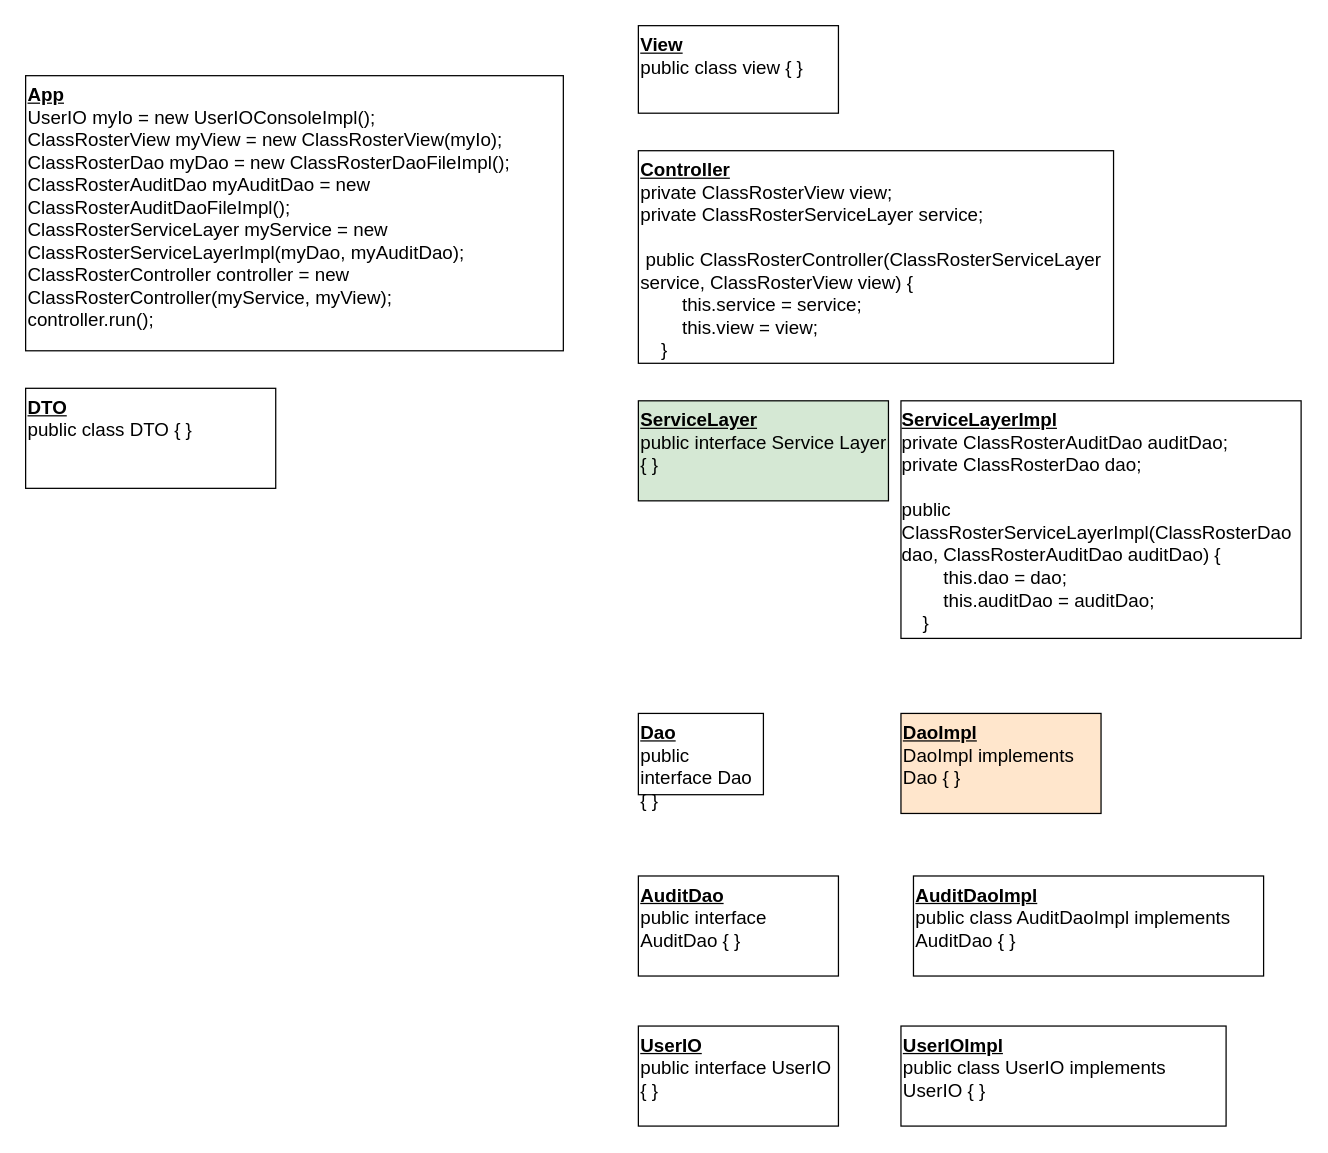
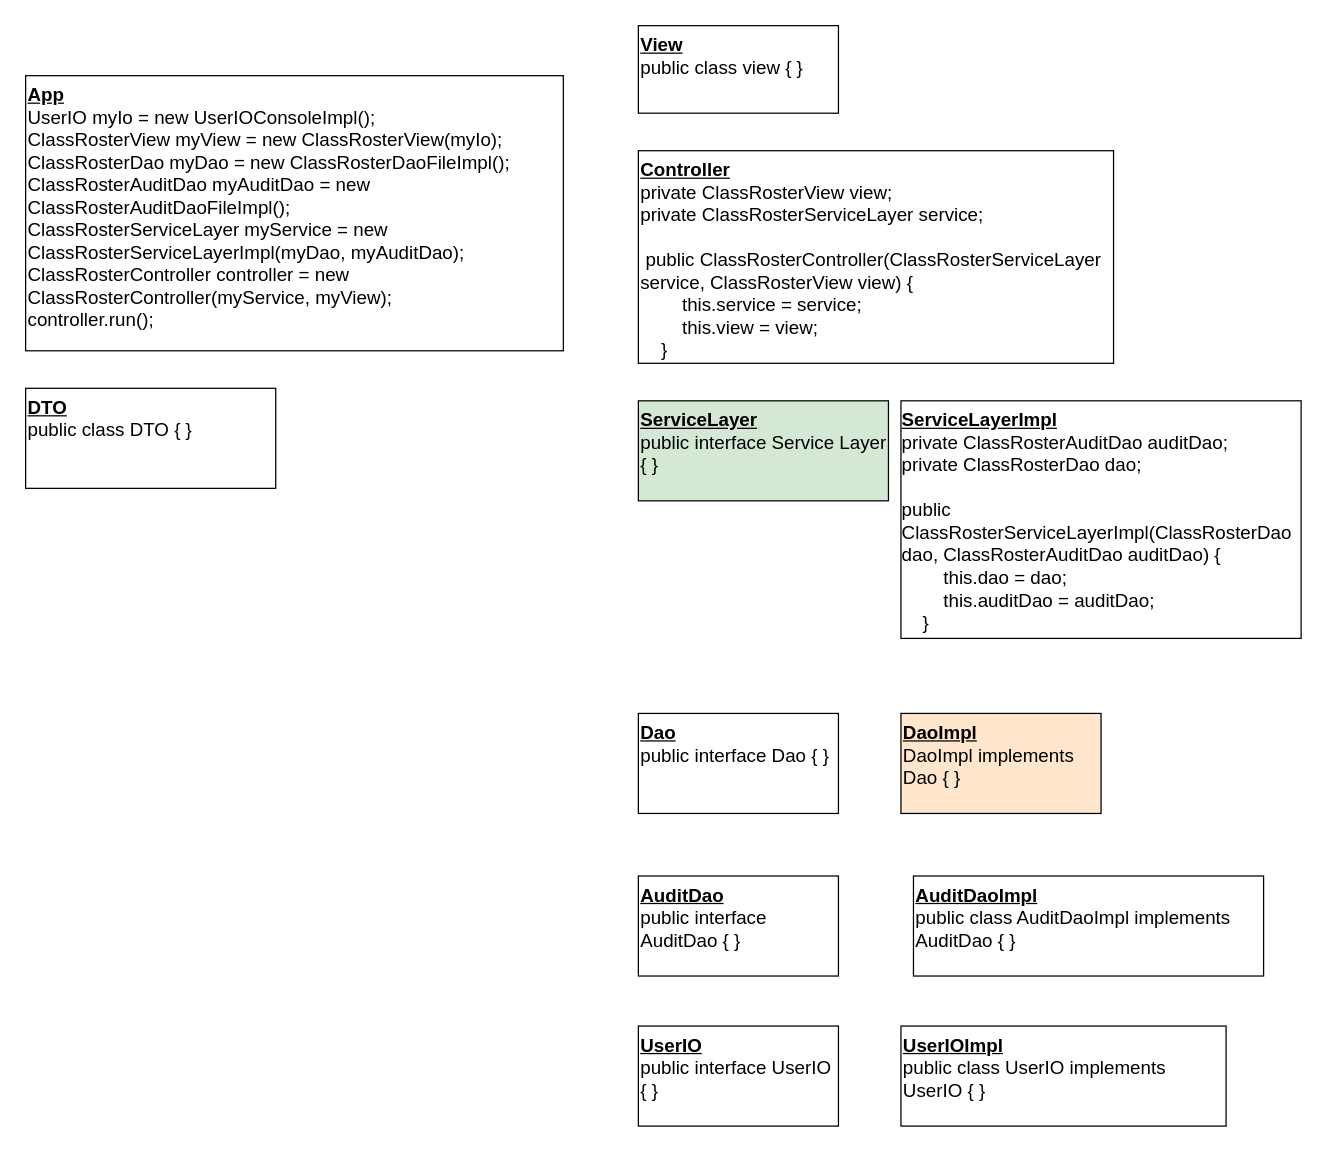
(701, 754) -> (738, 763)
